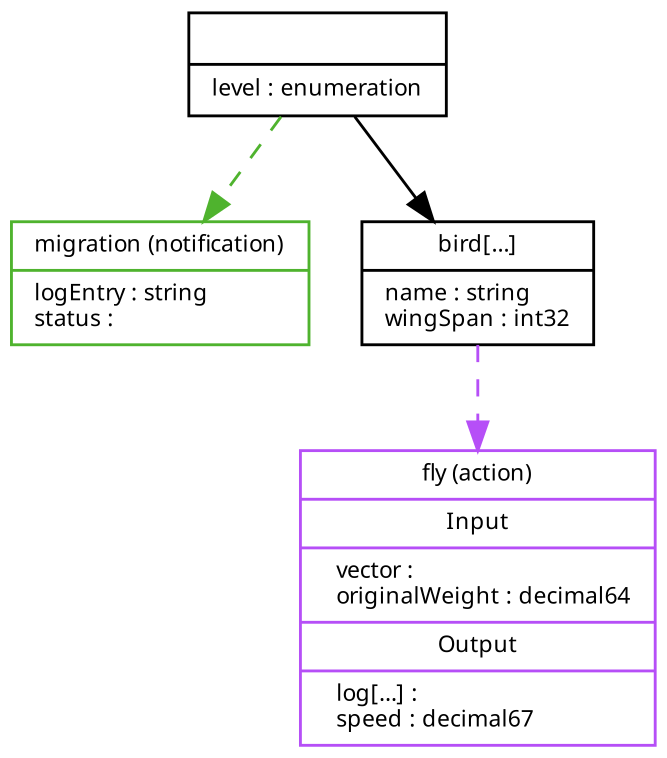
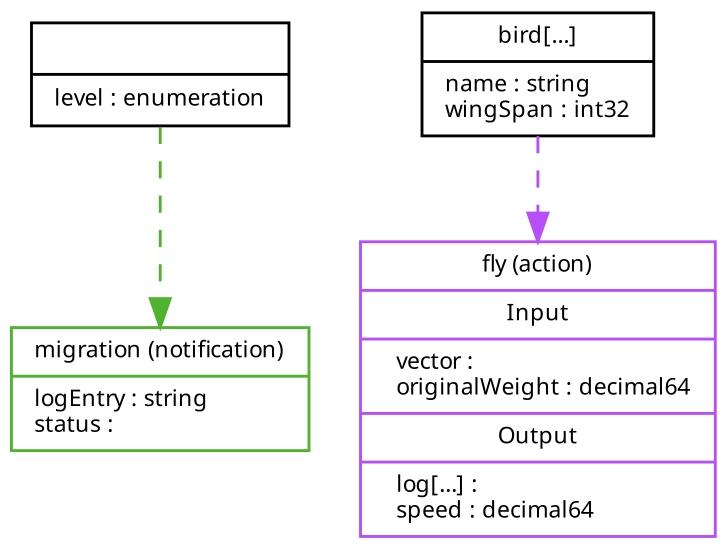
(385, 157) -> none
(429, 720) -> (489, 511)
